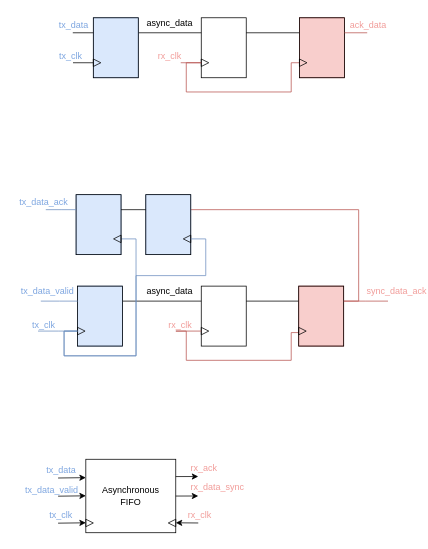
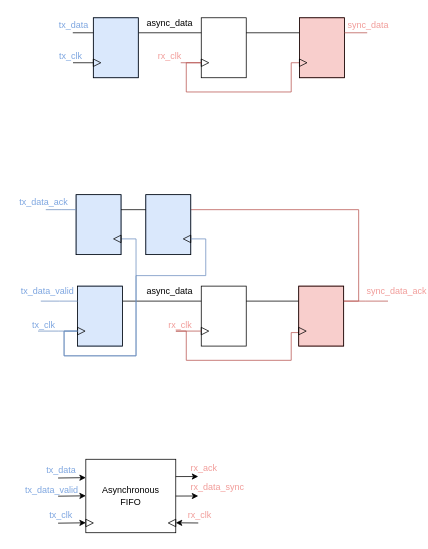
(369, 25) -> (369, 25)
